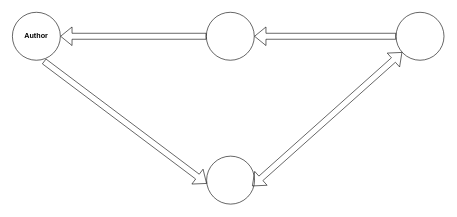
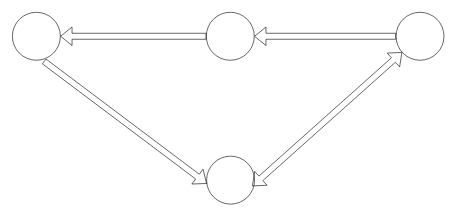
(36, 36) -> none
